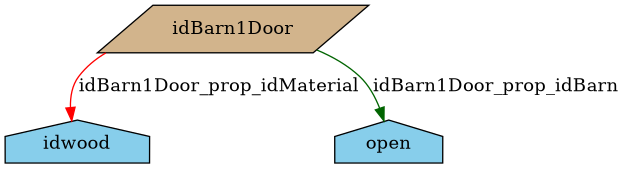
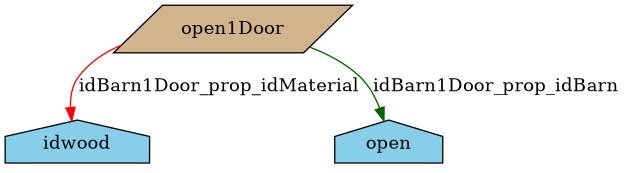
(233, 29) -> (233, 29)
